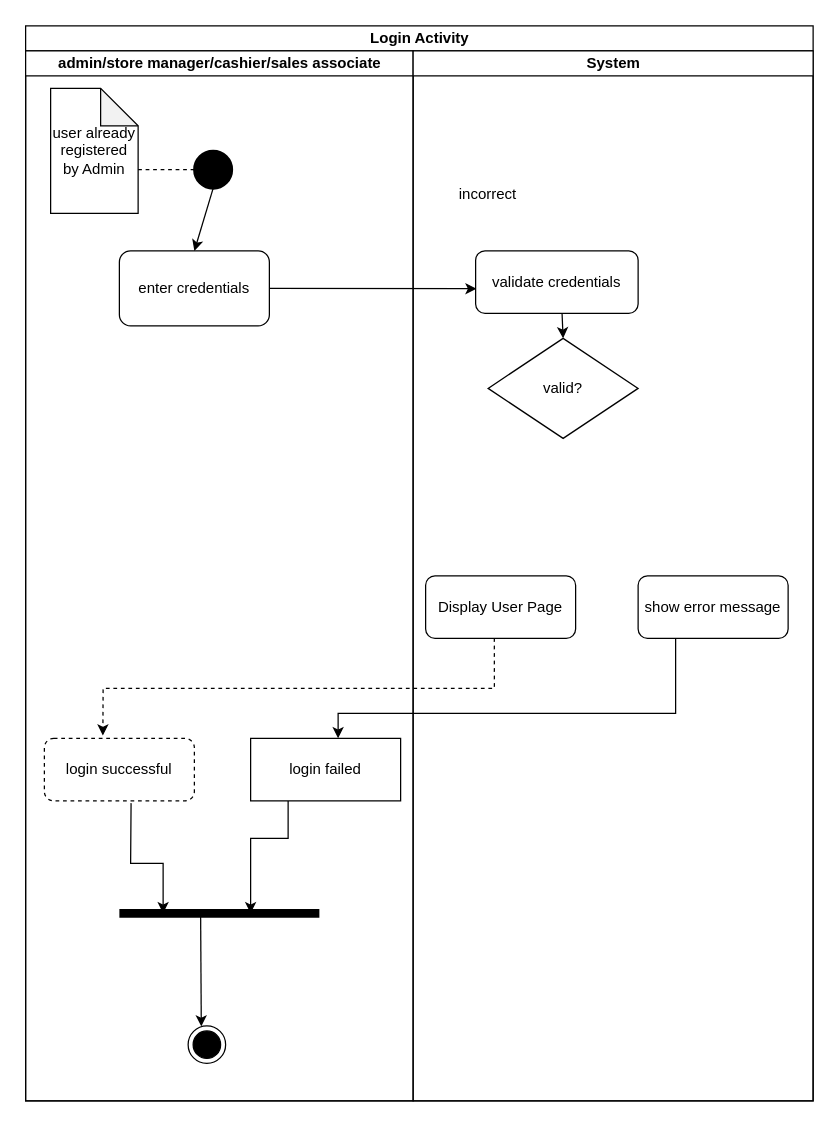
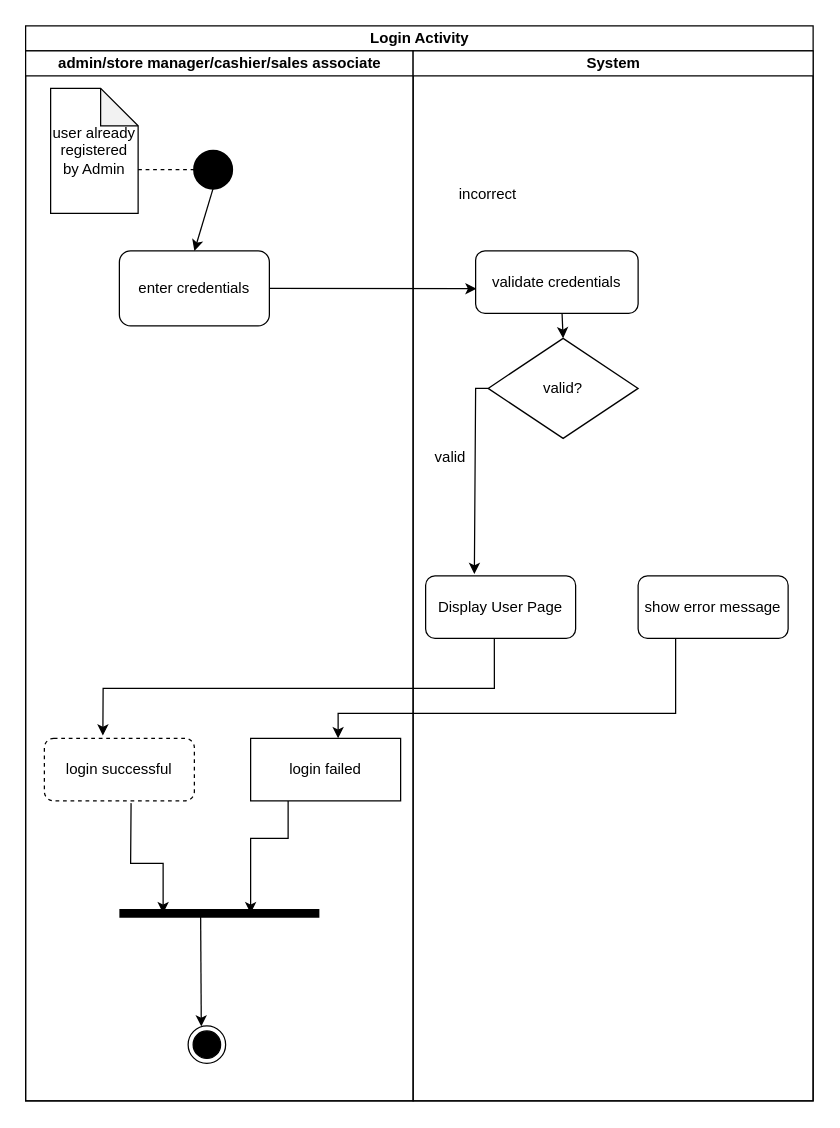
none -> (451, 457)
none -> (475, 470)
(303, 688) -> (303, 688)
